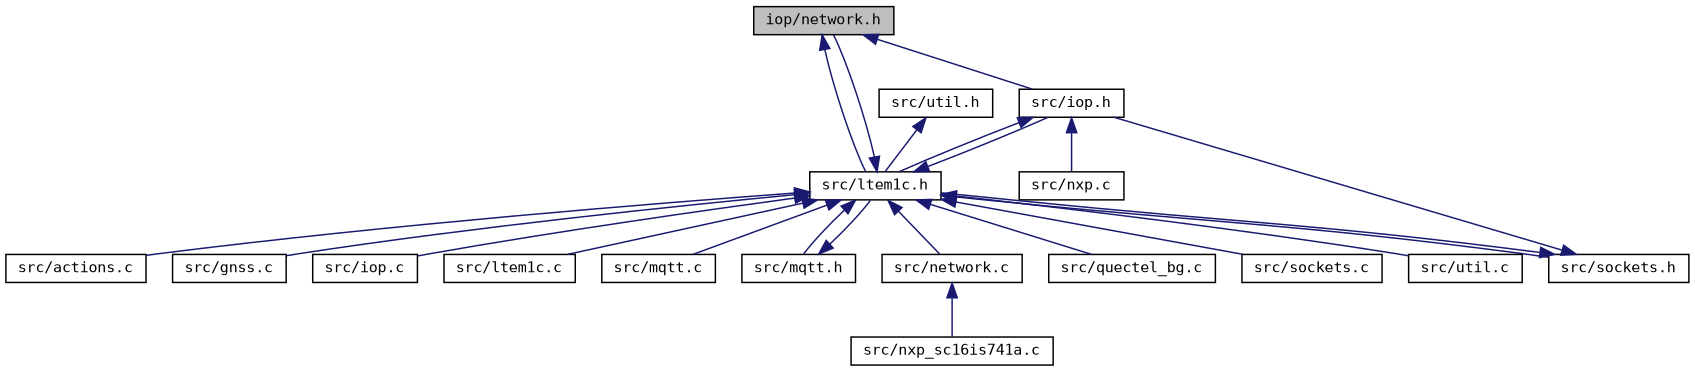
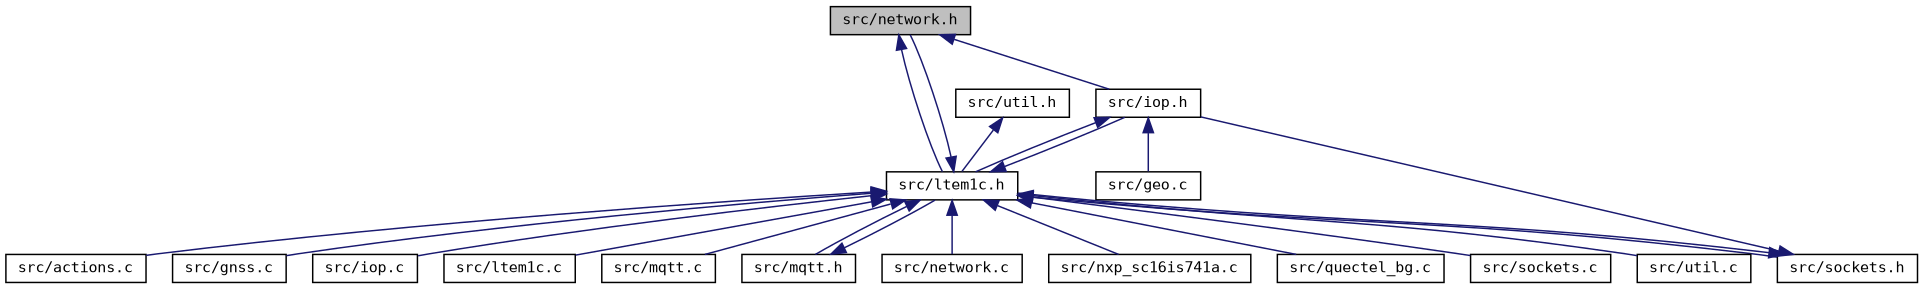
(824, 21) -> (900, 21)
(1072, 186) -> (1148, 186)
(952, 317) -> (1058, 230)
